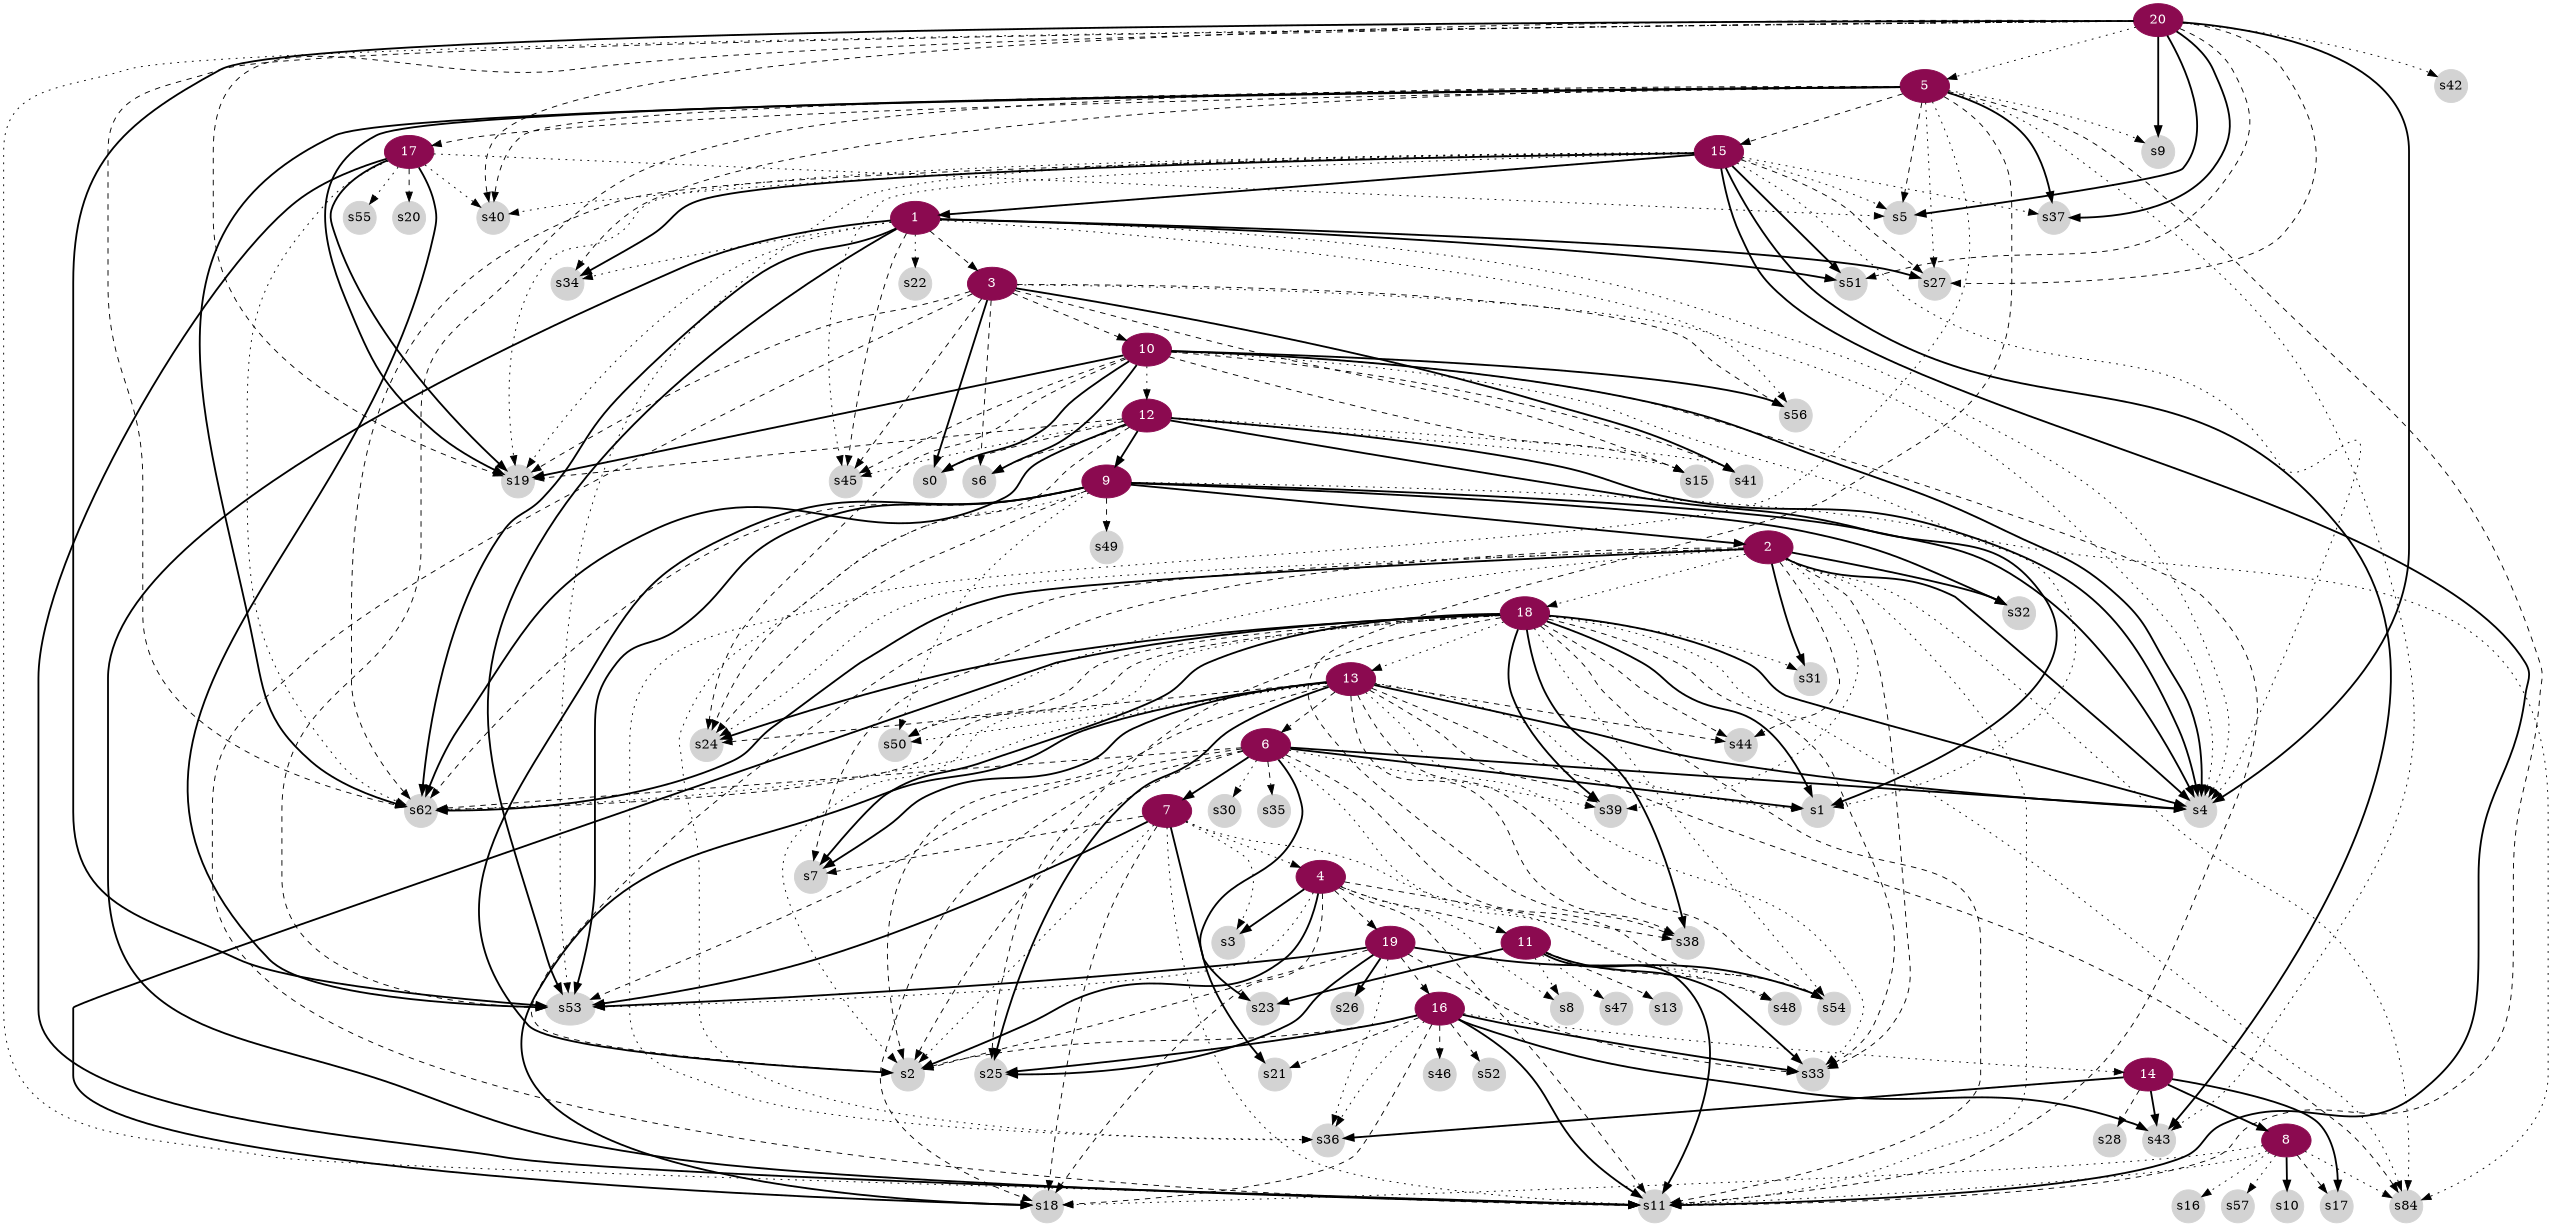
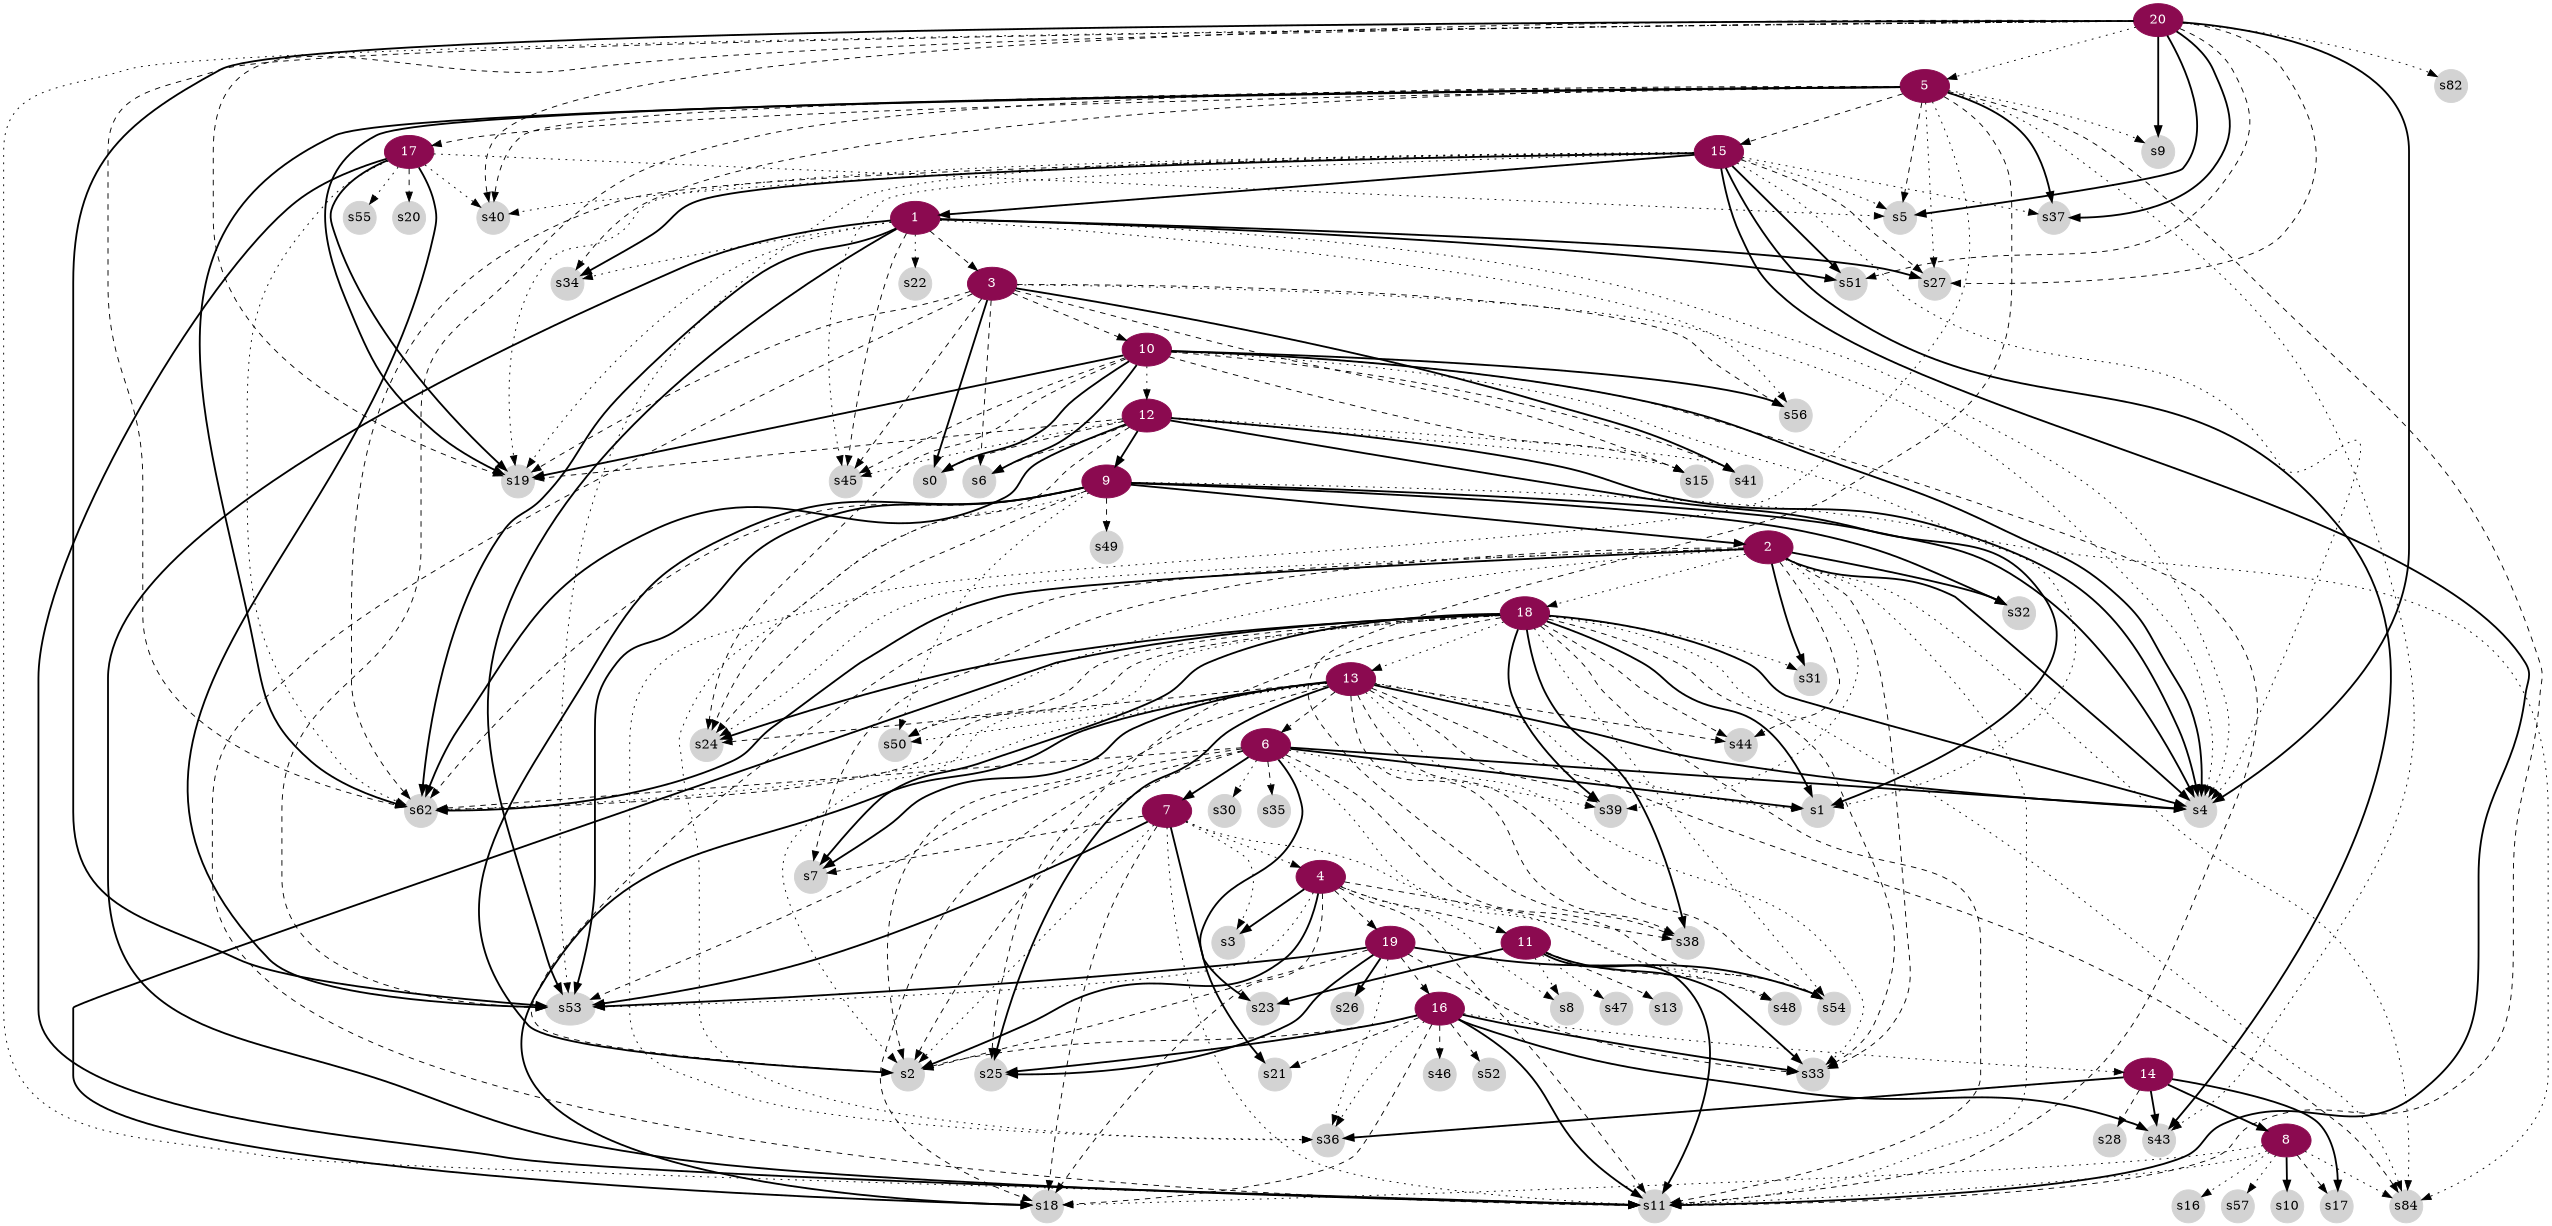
(2451, 86) -> (2451, 86)
